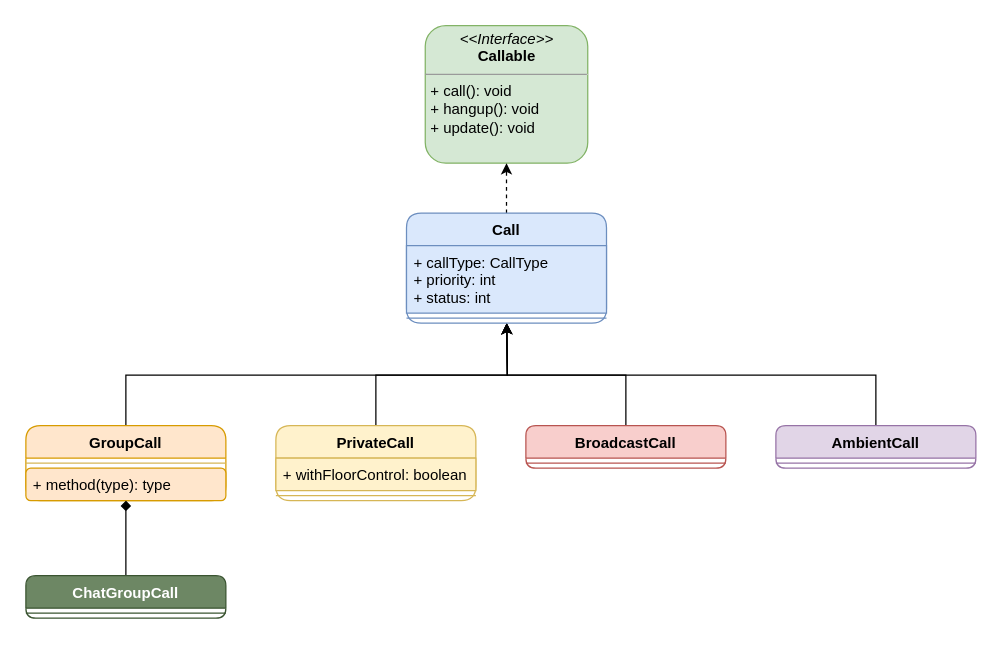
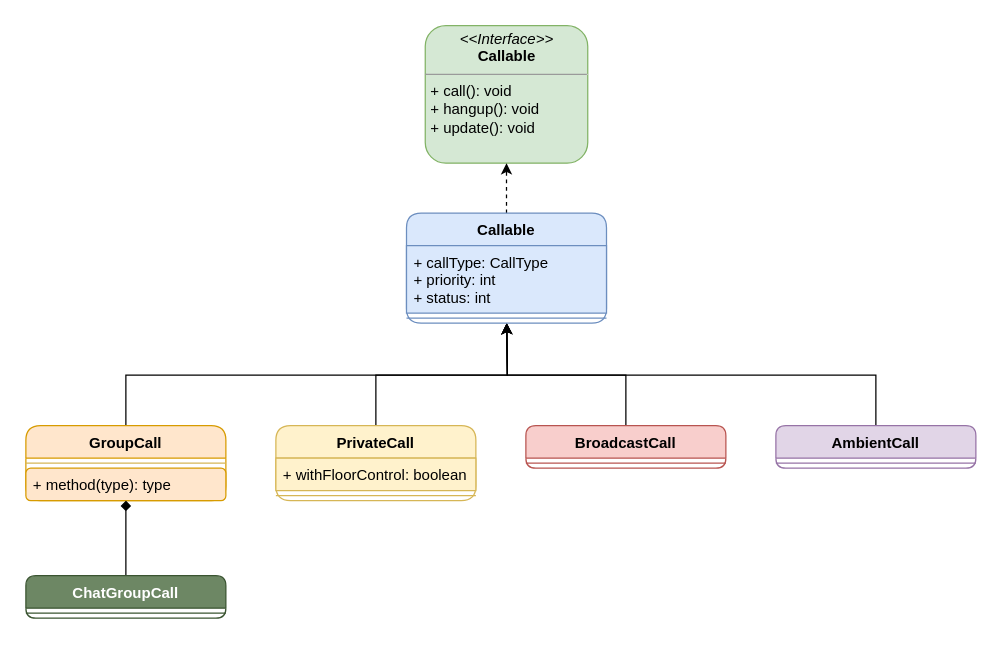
(506, 230) -> (506, 230)
